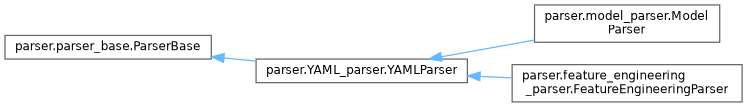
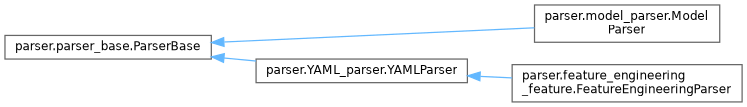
(488, 48) -> (379, 35)
(627, 83) -> (627, 83)
